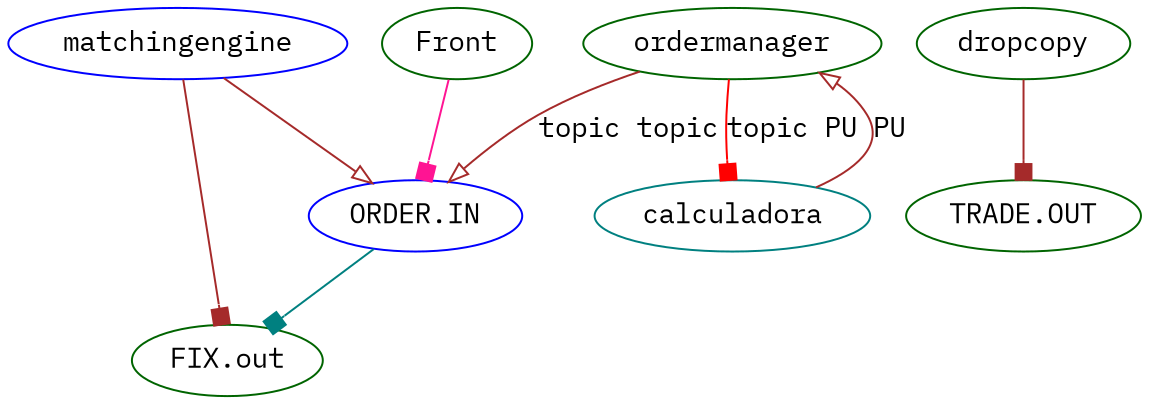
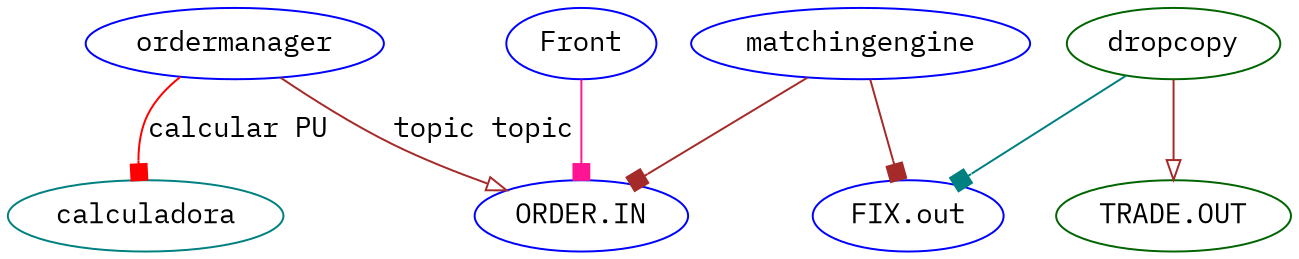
(457, 44) -> (581, 44)
(732, 44) -> (235, 44)
(1024, 120) -> (1174, 120)
(290, 125) -> (728, 126)
(793, 130) -> (238, 130)
(871, 142) -> none
(329, 282) -> (1049, 125)
(227, 360) -> (908, 216)
